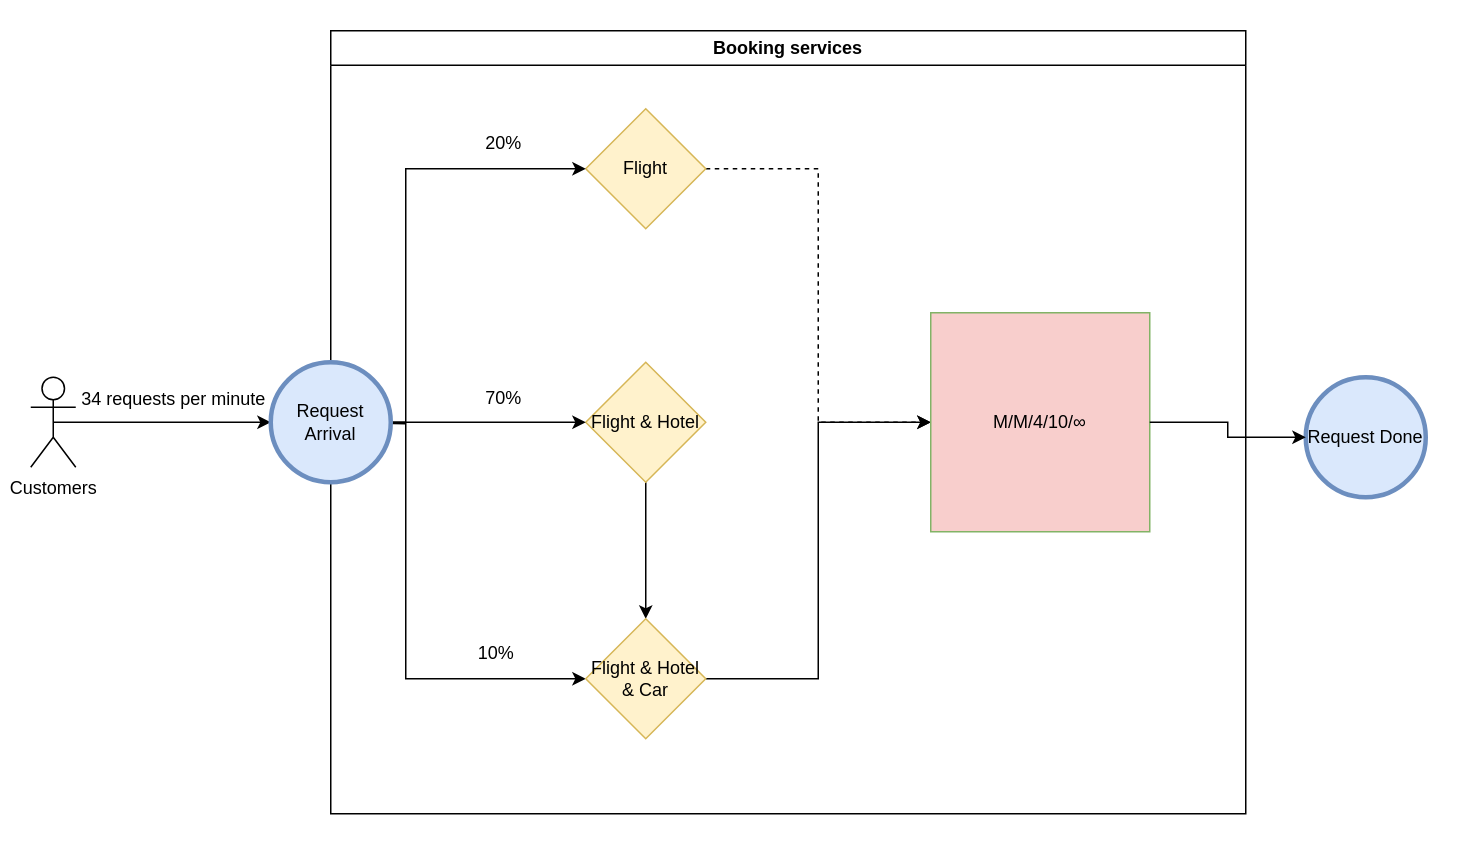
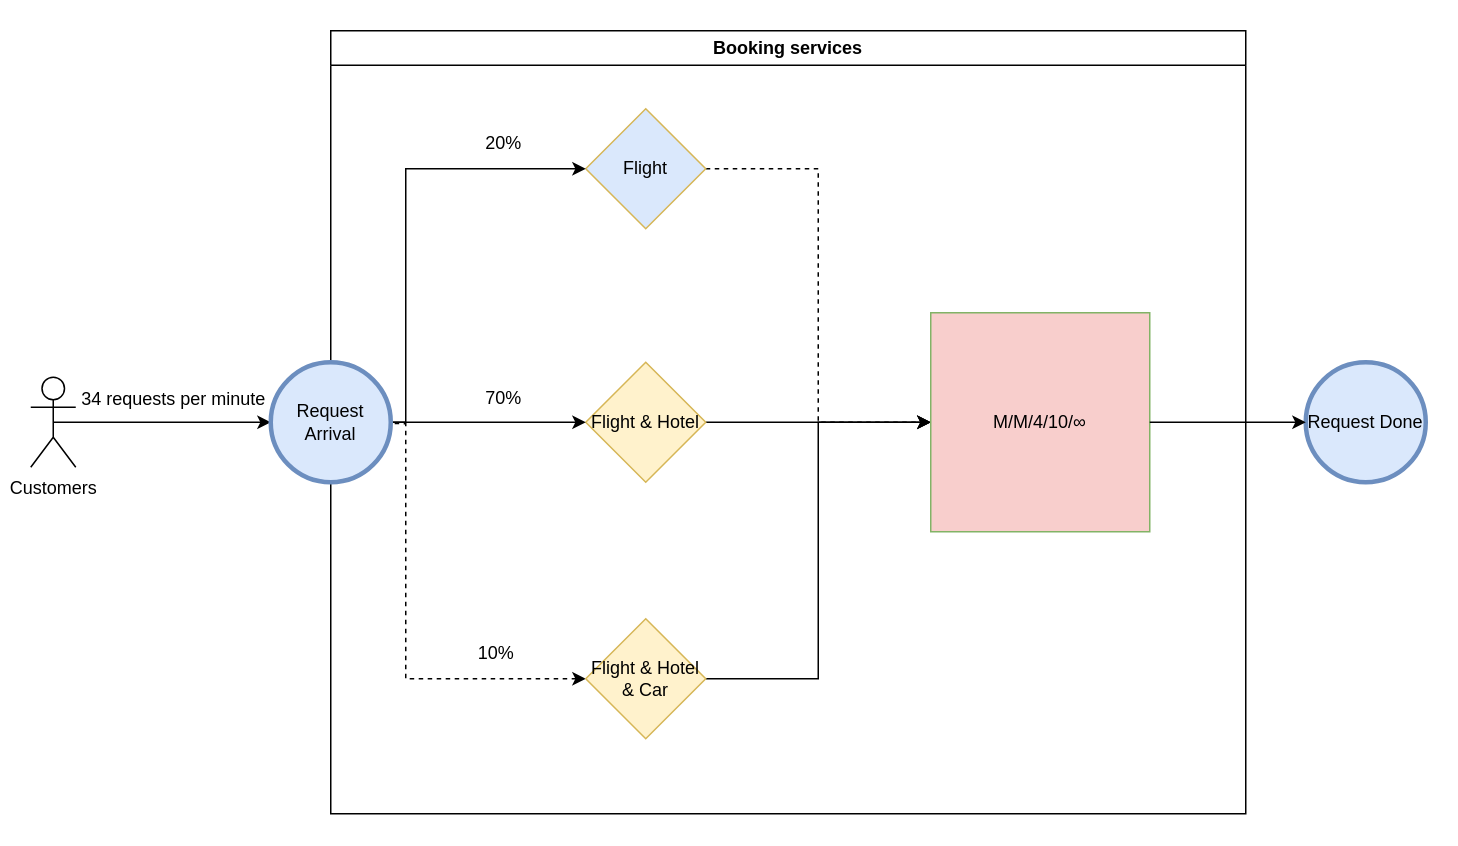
(646, 169) -> (646, 169)
(1366, 437) -> (1366, 422)
(646, 546) -> (760, 422)
(406, 636) -> (406, 636)
